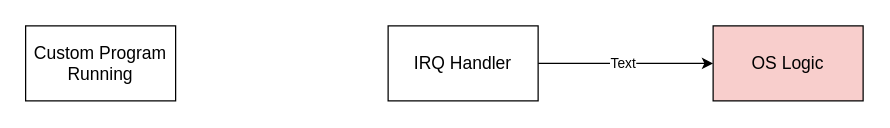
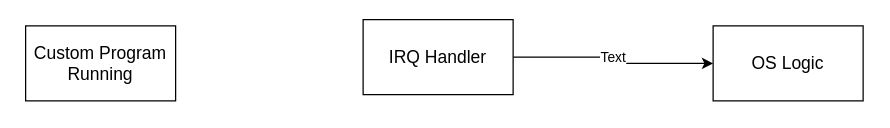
(463, 63) -> (438, 57)
(788, 63) -> (788, 63)
